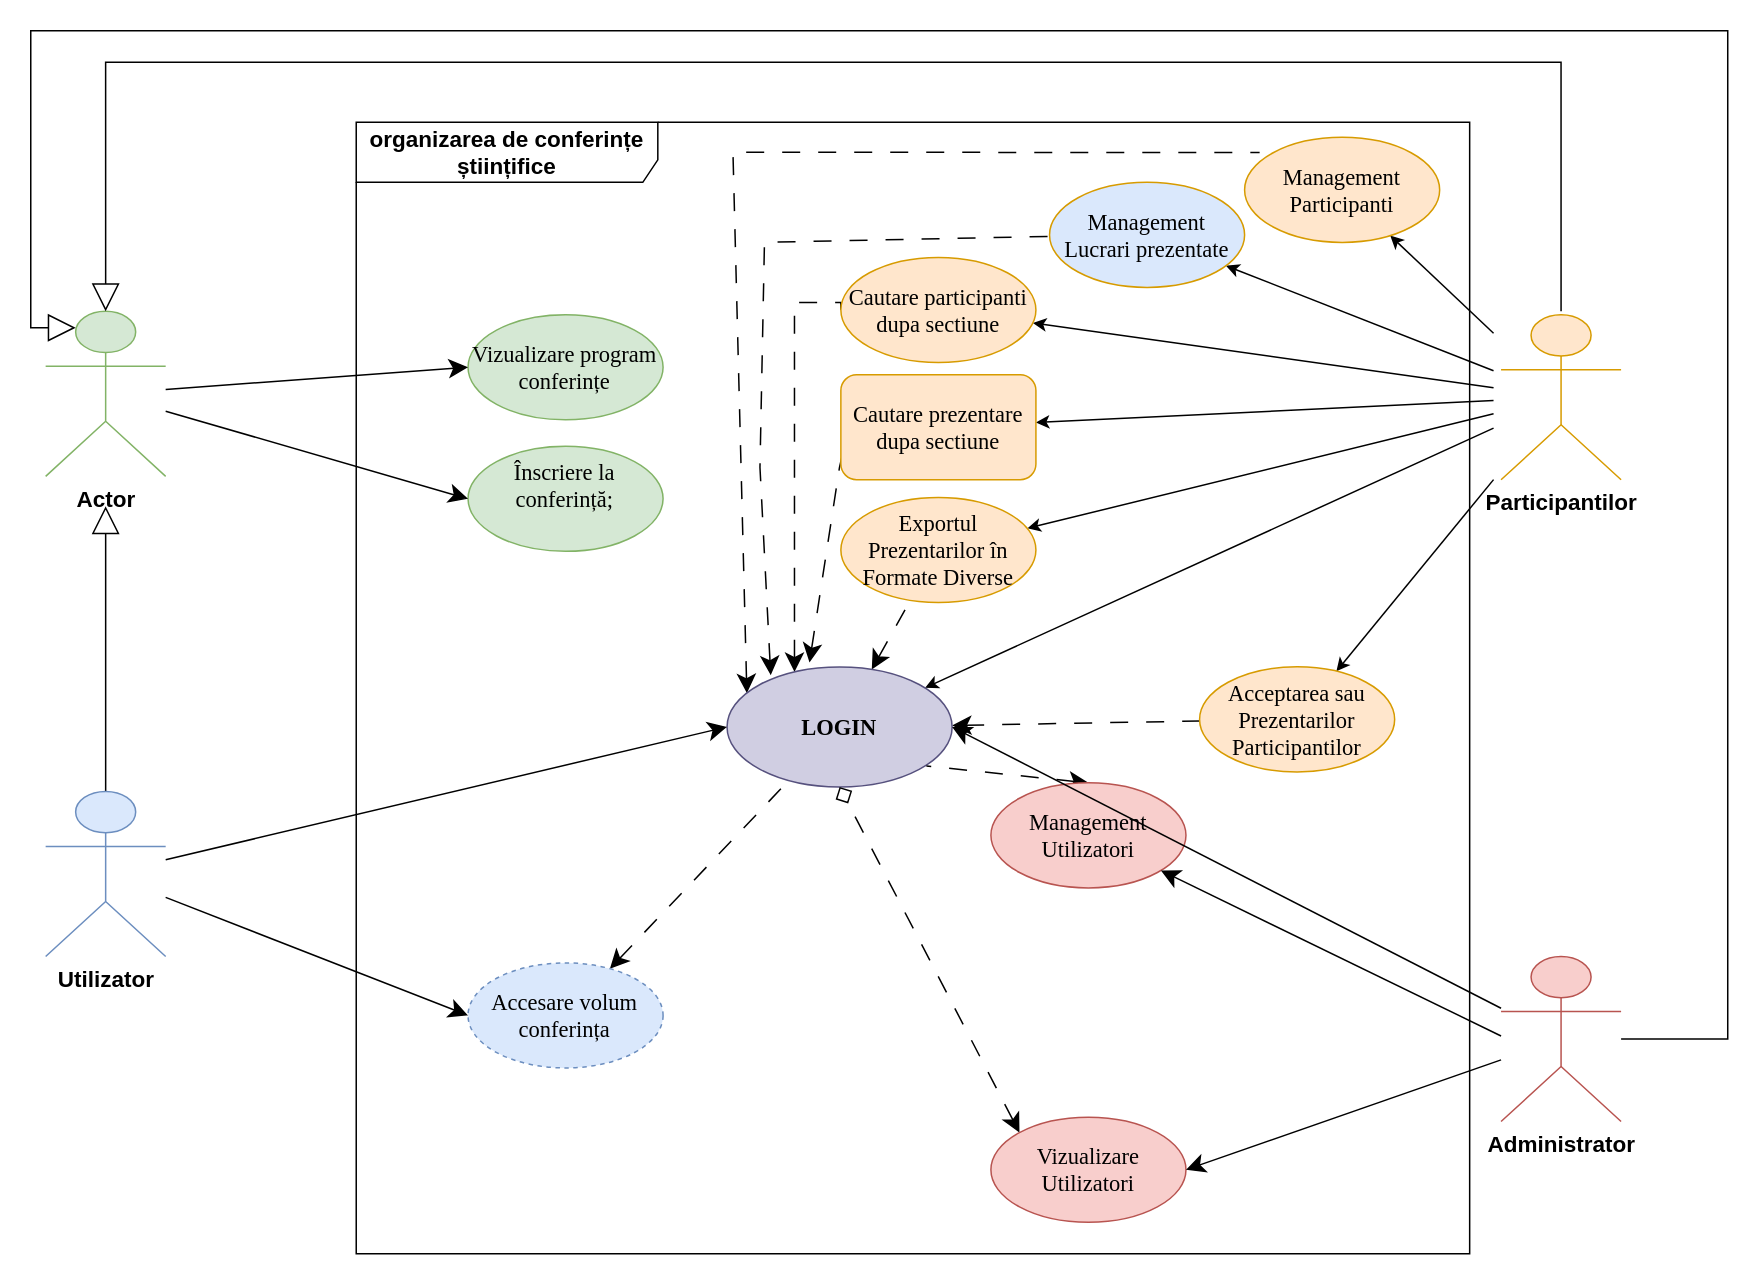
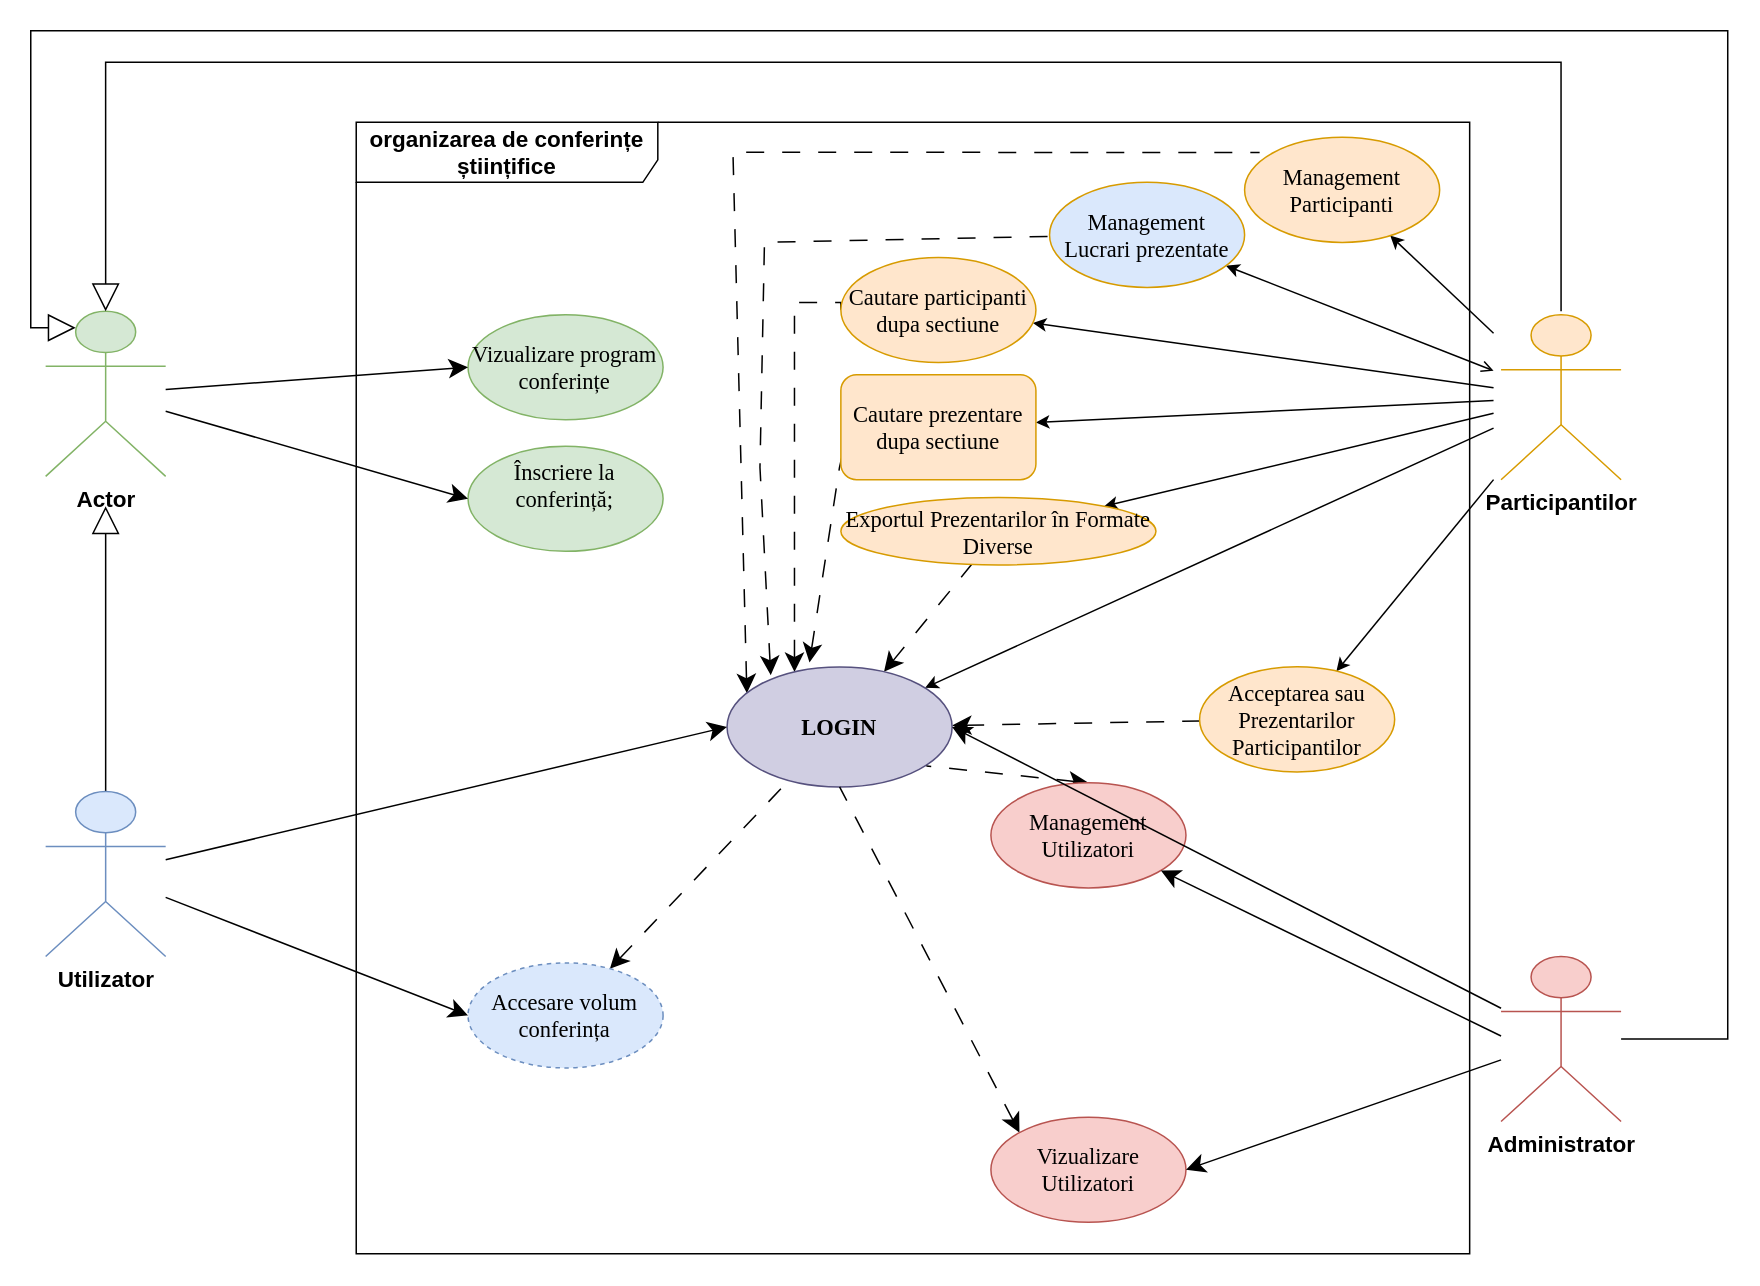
(1488, 369) -> (1487, 368)
(938, 550) -> (998, 531)
(848, 803) -> (844, 796)
